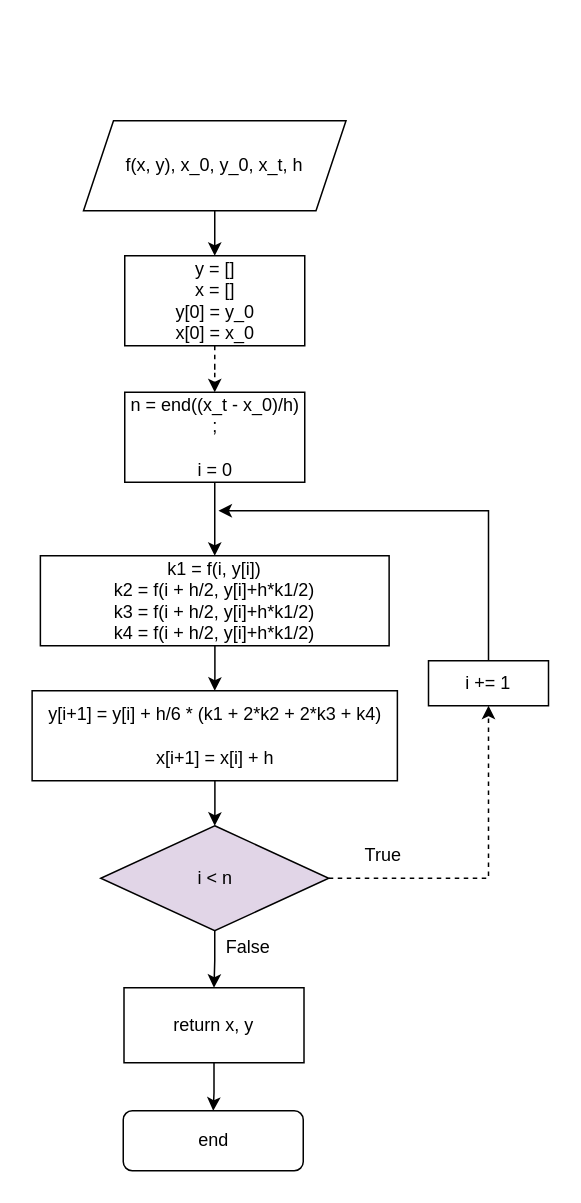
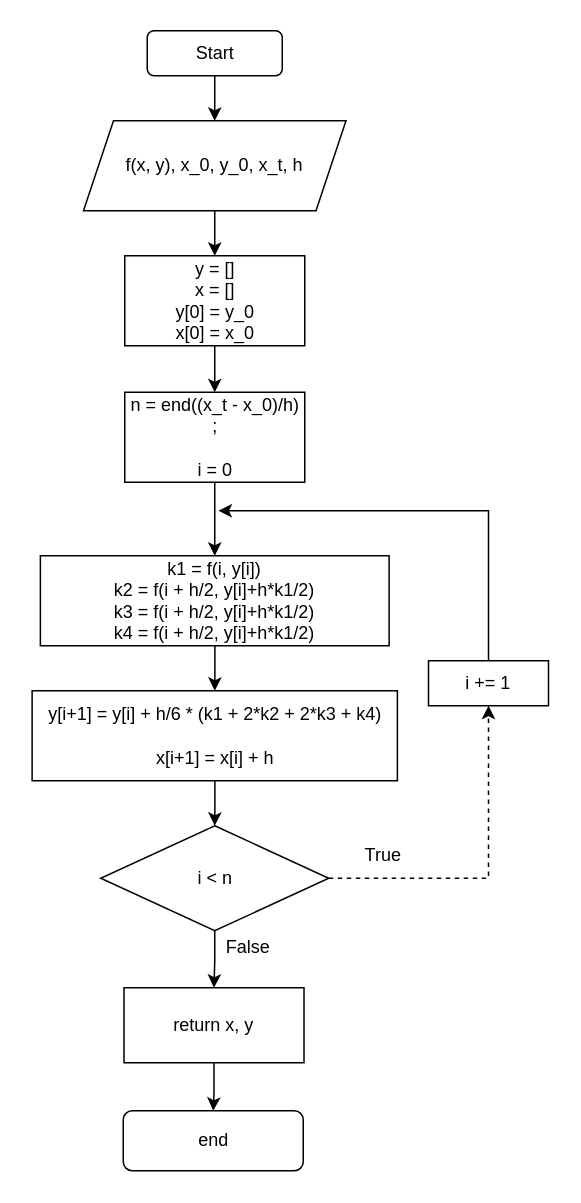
none -> (215, 53)
none -> (215, 104)
(215, 374) -> (215, 374)
(215, 878) -> (215, 878)
